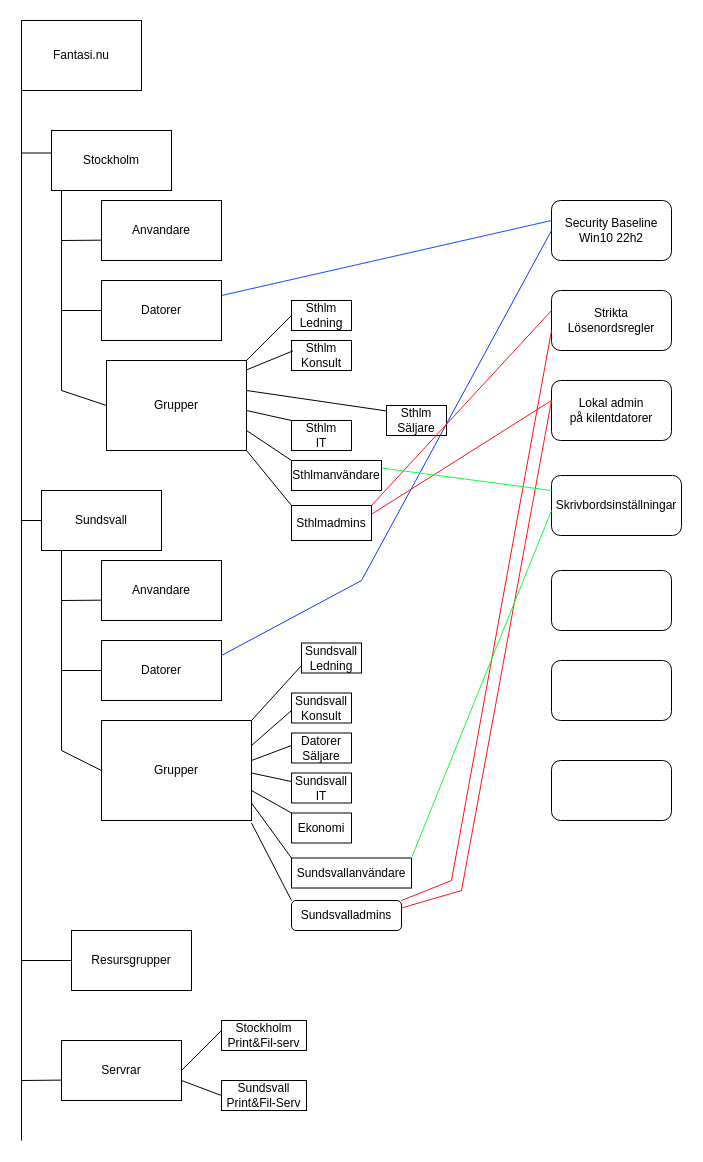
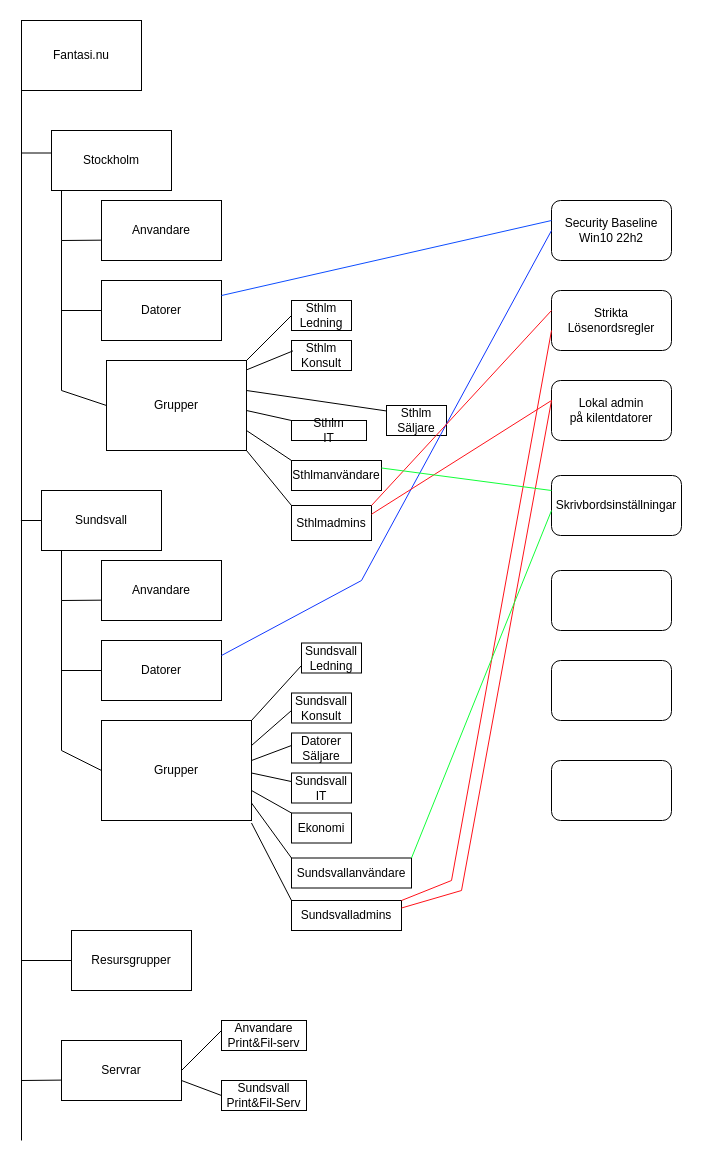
(322, 436) -> (329, 431)
(347, 916) -> (347, 916)
(264, 1036) -> (264, 1036)
